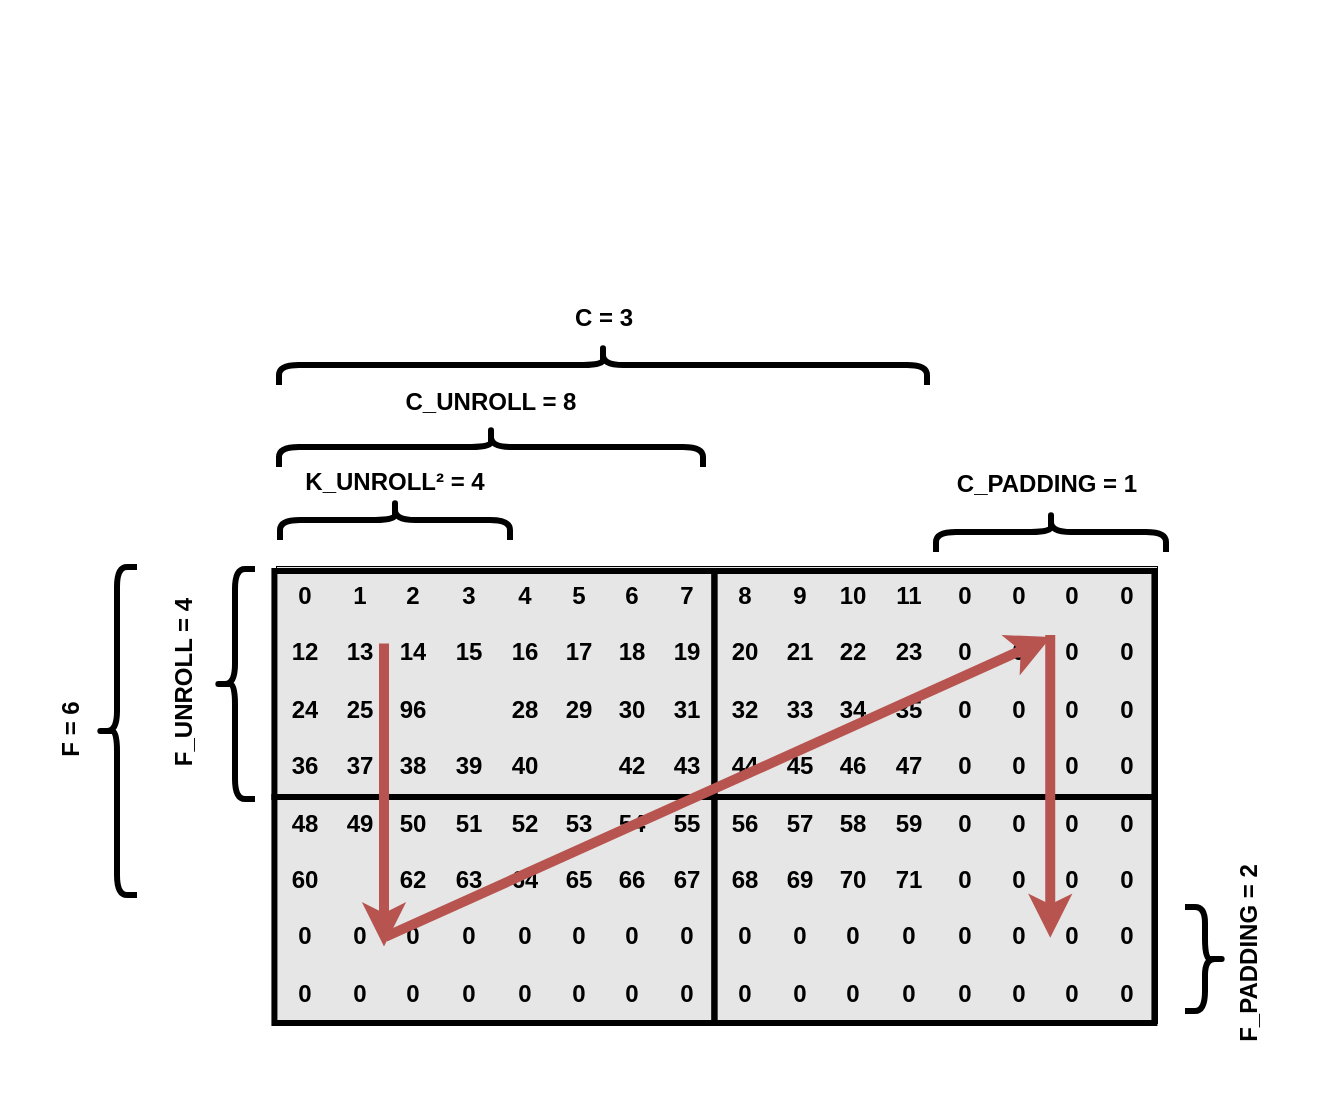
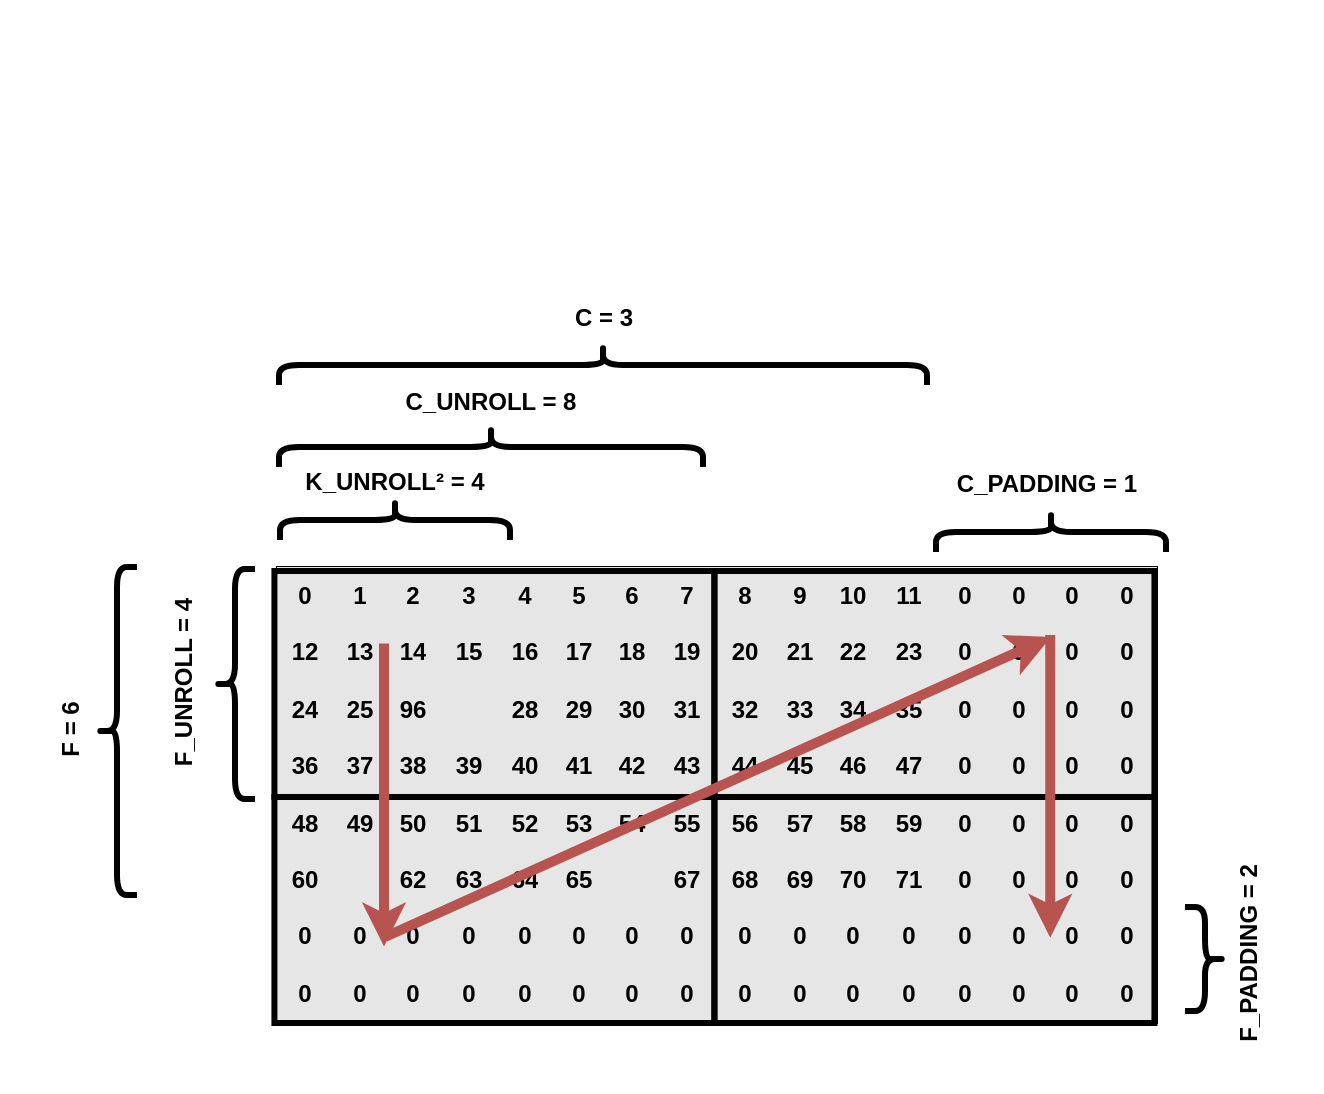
none -> (580, 767)
(633, 881) -> none
